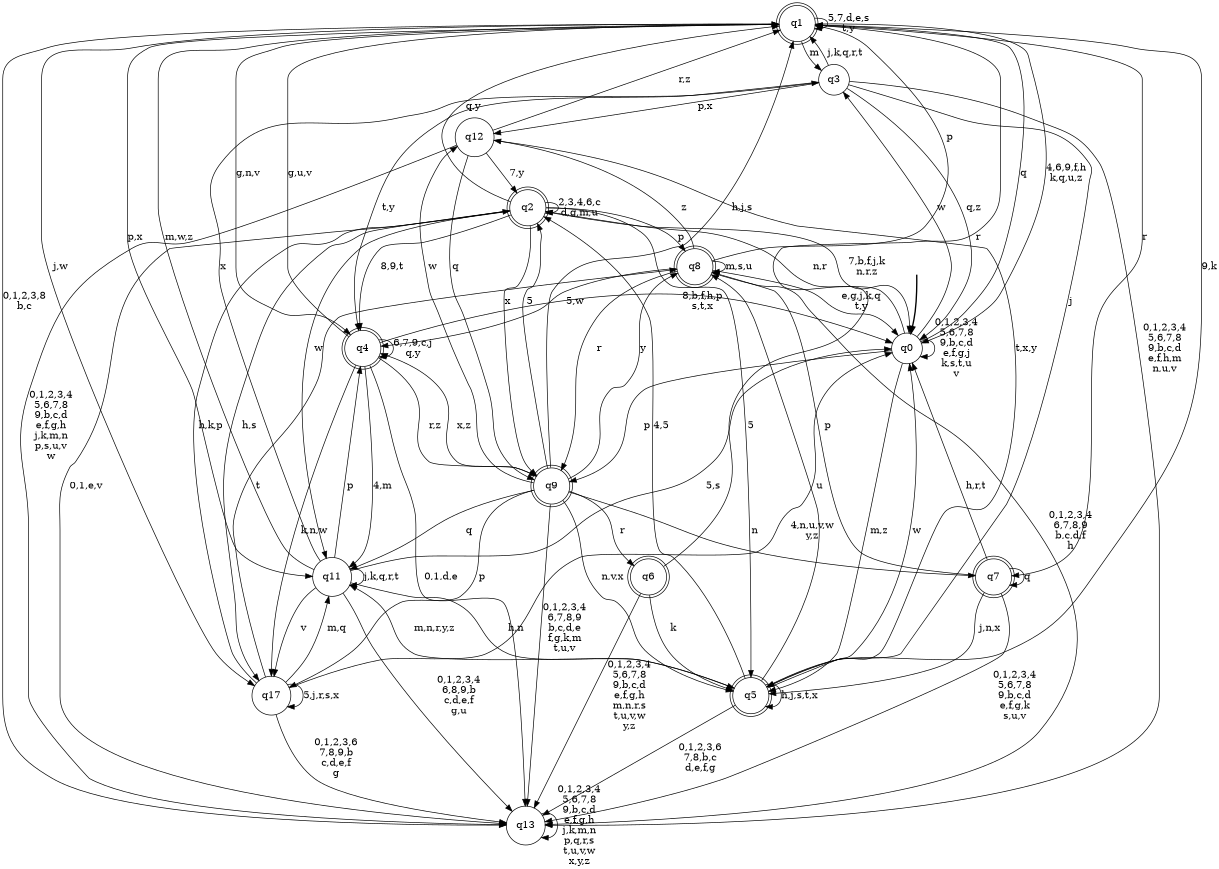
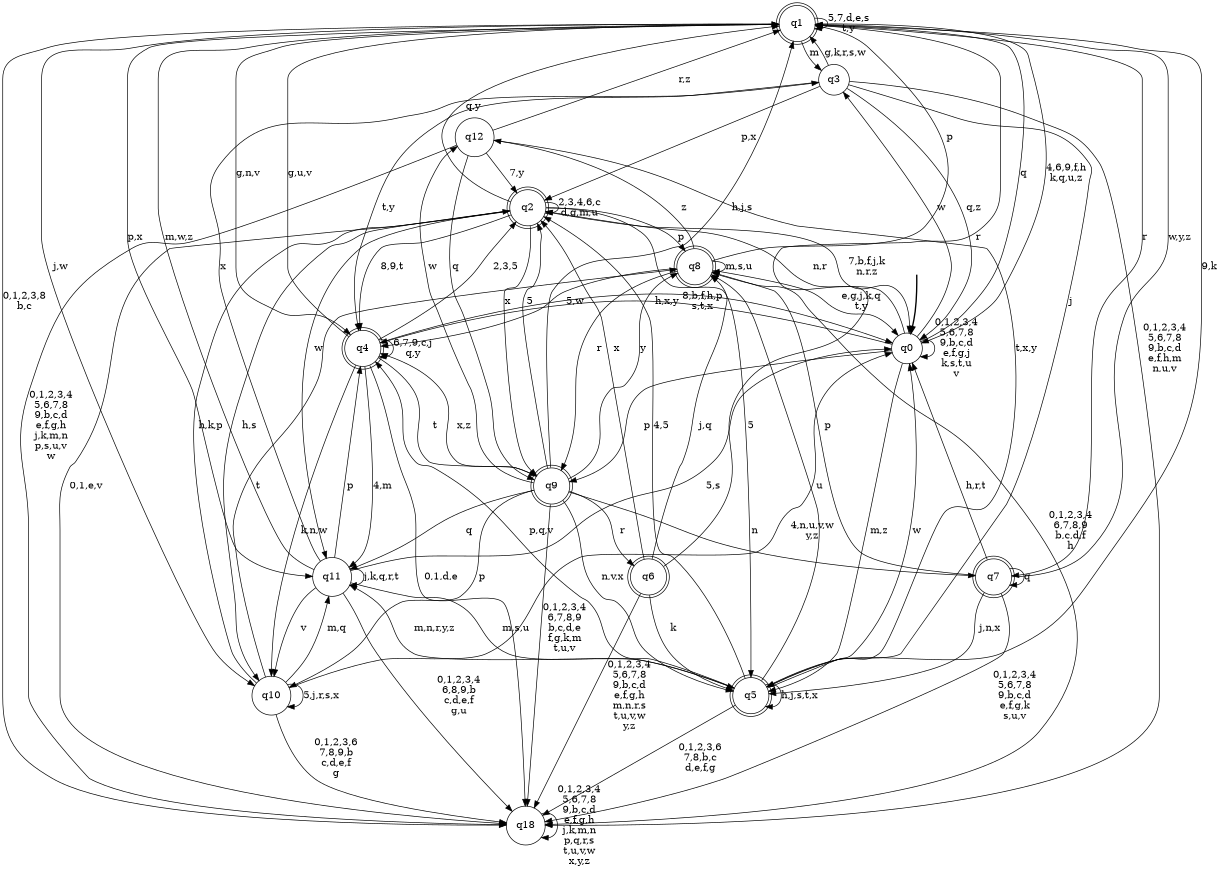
(845, 53) -> (845, 53)
(660, 108) -> (685, 142)
none -> (1168, 187)
none -> (460, 287)
none -> (652, 302)
none -> (615, 394)
none -> (693, 419)
(435, 426) -> (435, 426)
none -> (541, 563)
(516, 628) -> (516, 628)
(271, 696) -> (271, 696)
(526, 826) -> (526, 826)
